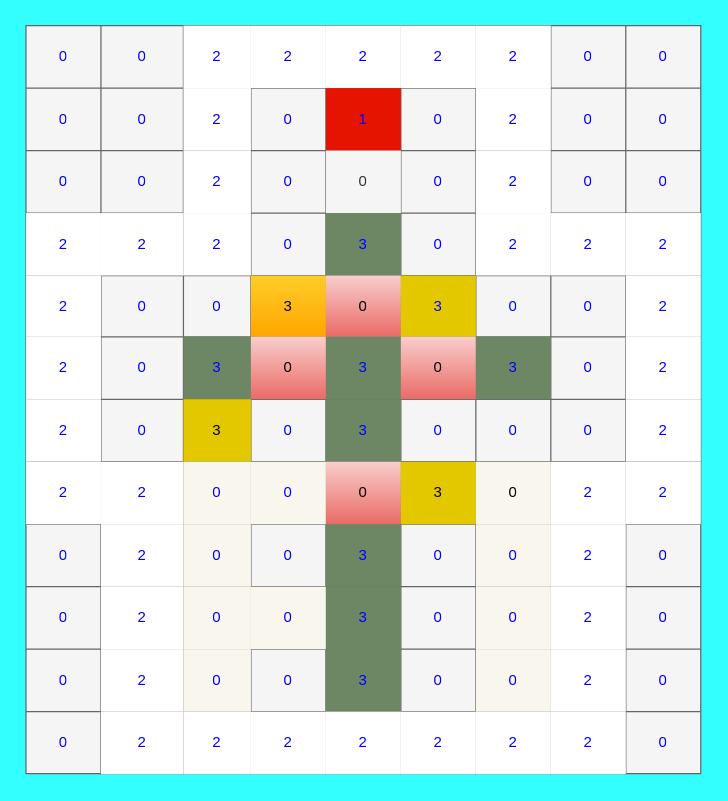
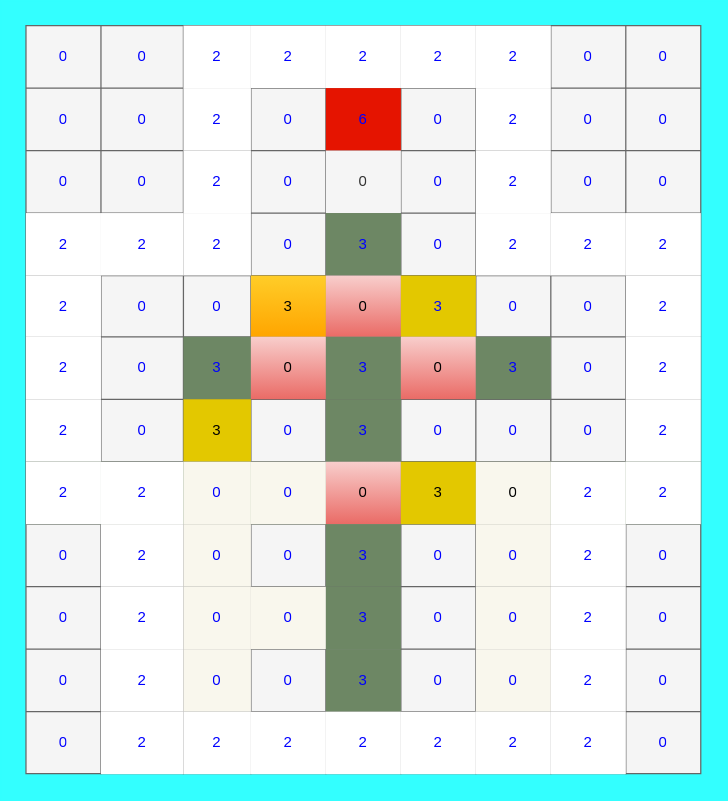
(363, 119) -> (363, 119)
